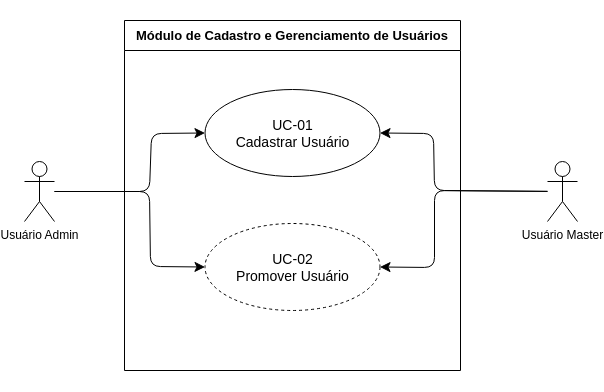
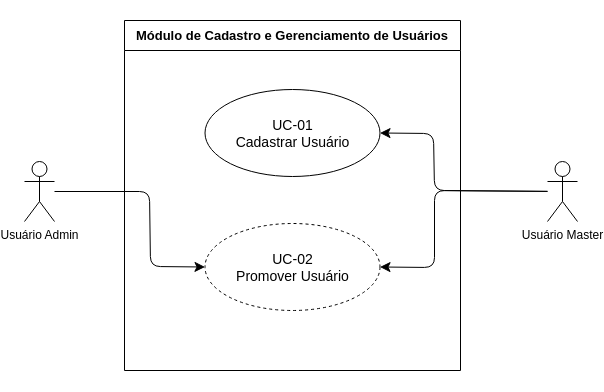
(151, 143) -> none
